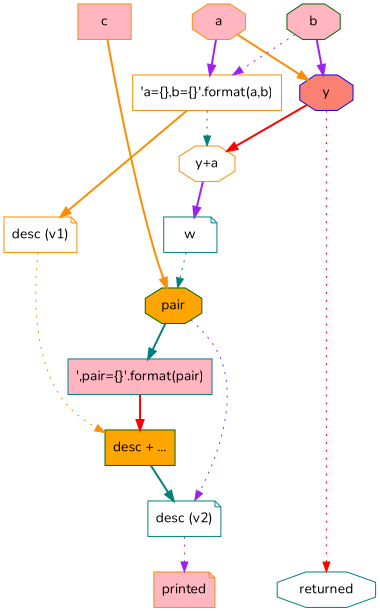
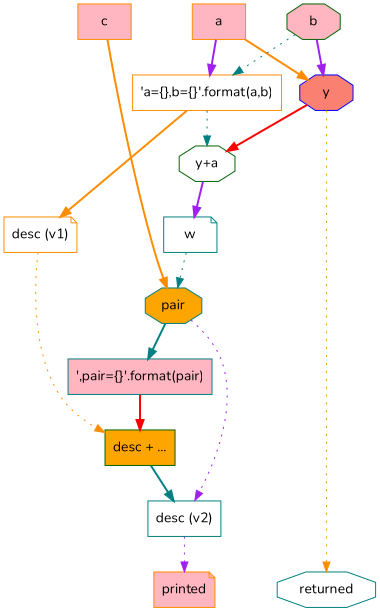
(219, 22) -> (219, 22)
(272, 49) -> (272, 49)
(207, 164) -> (207, 164)
(174, 306) -> (174, 306)
(326, 336) -> (326, 336)
(184, 519) -> (184, 519)
